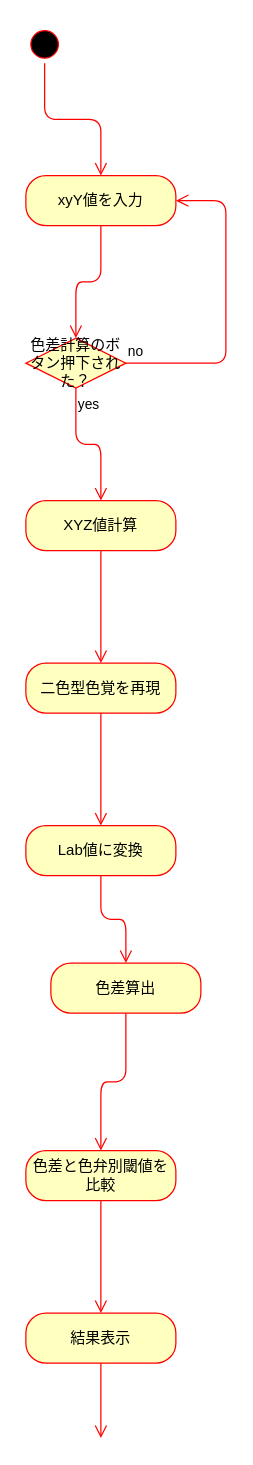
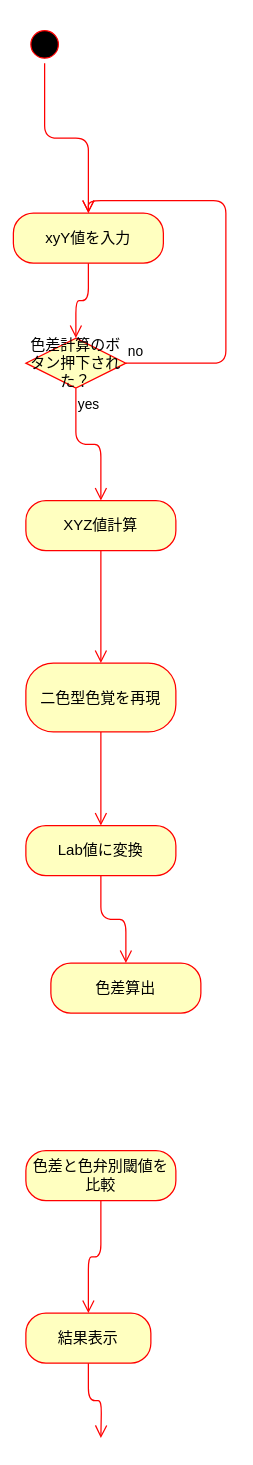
(101, 201) -> (88, 238)
(101, 688) -> (101, 698)
(113, 1082) -> none
(101, 1338) -> (88, 1338)
